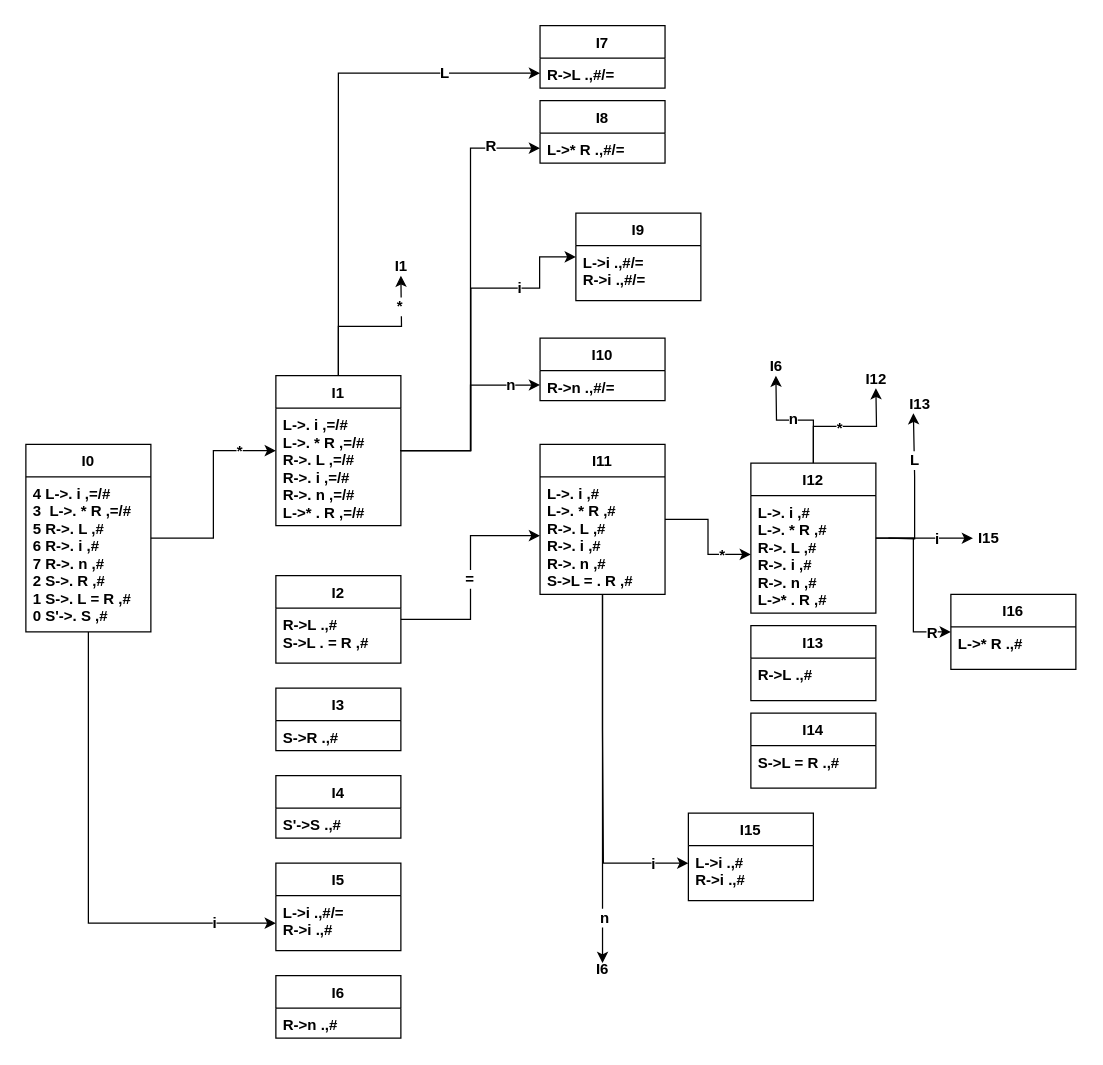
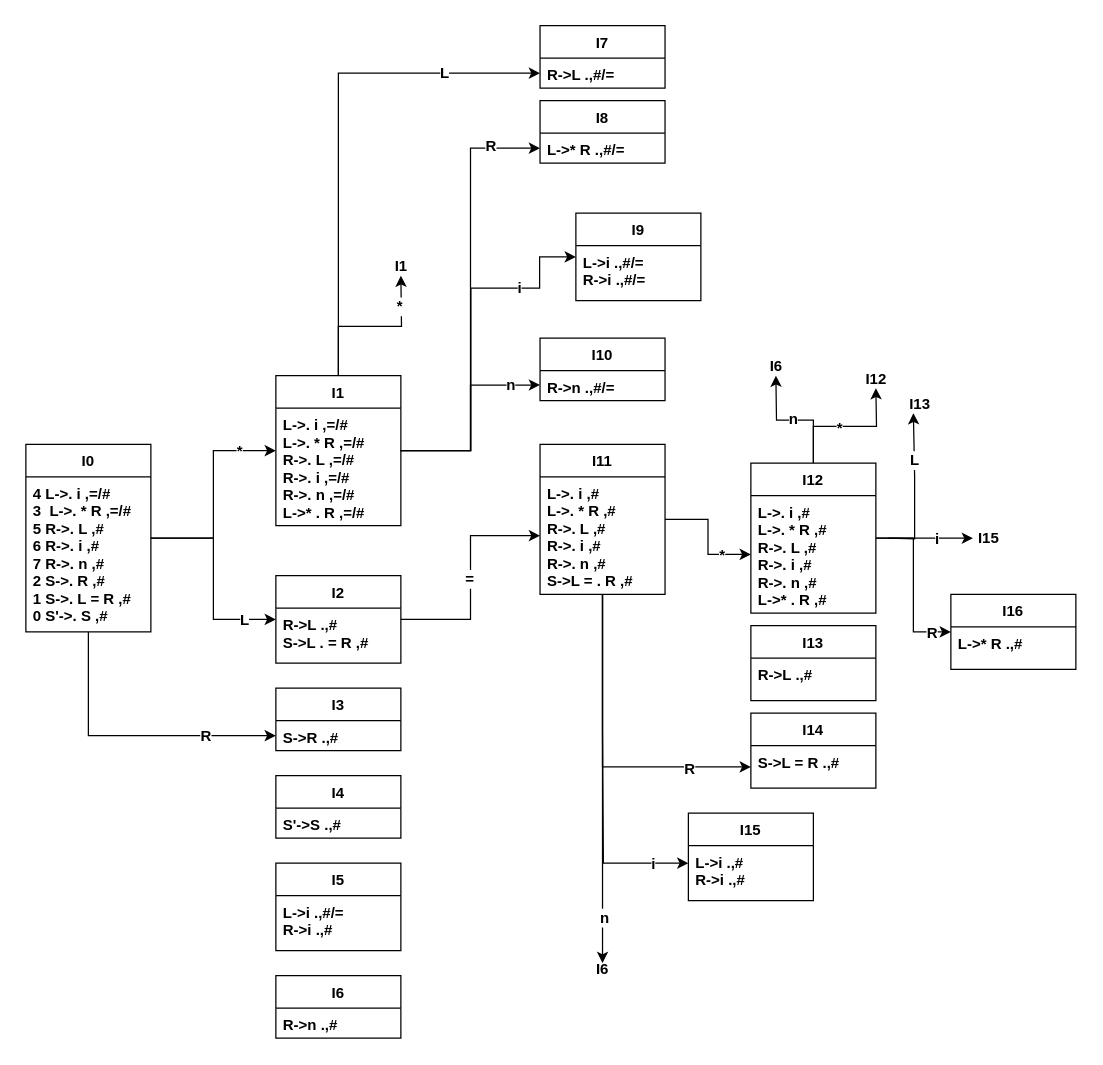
none -> (213, 607)
none -> (179, 736)
none -> (673, 767)
(88, 920) -> none
